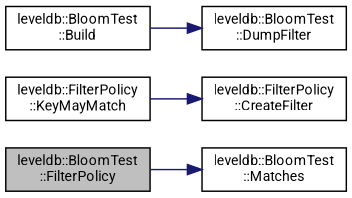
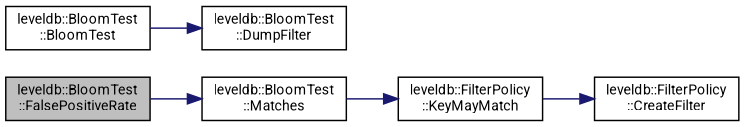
(78, 28) -> (78, 28)
none -> (365, 99)
(78, 170) -> (78, 99)
